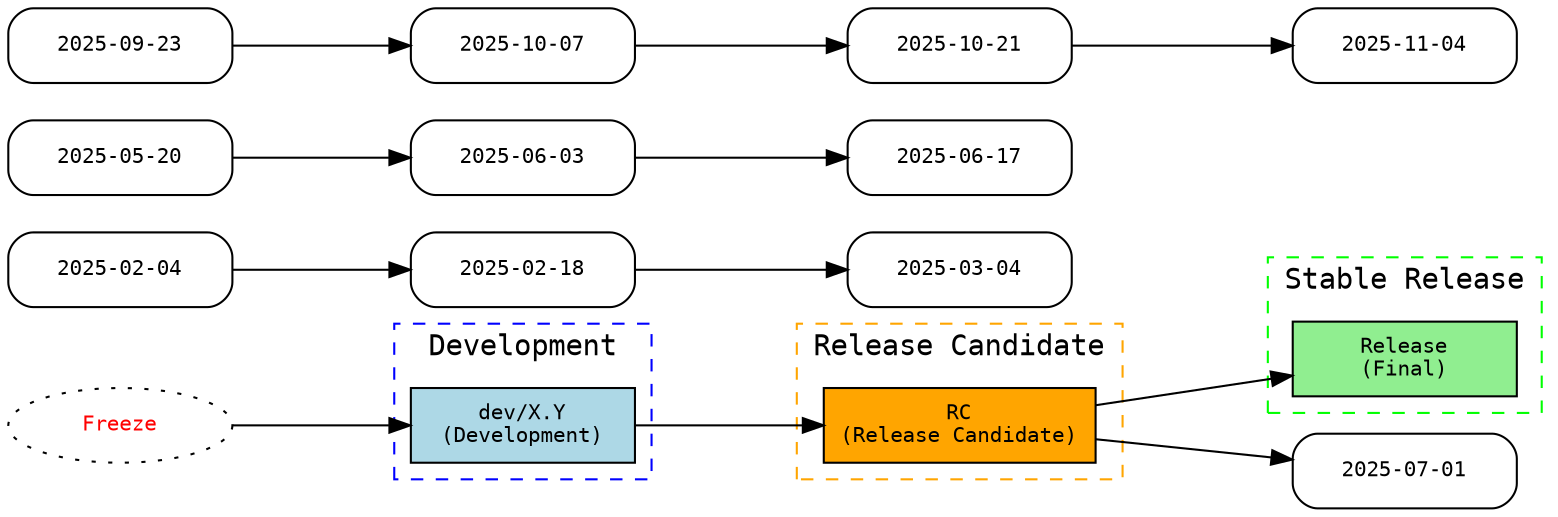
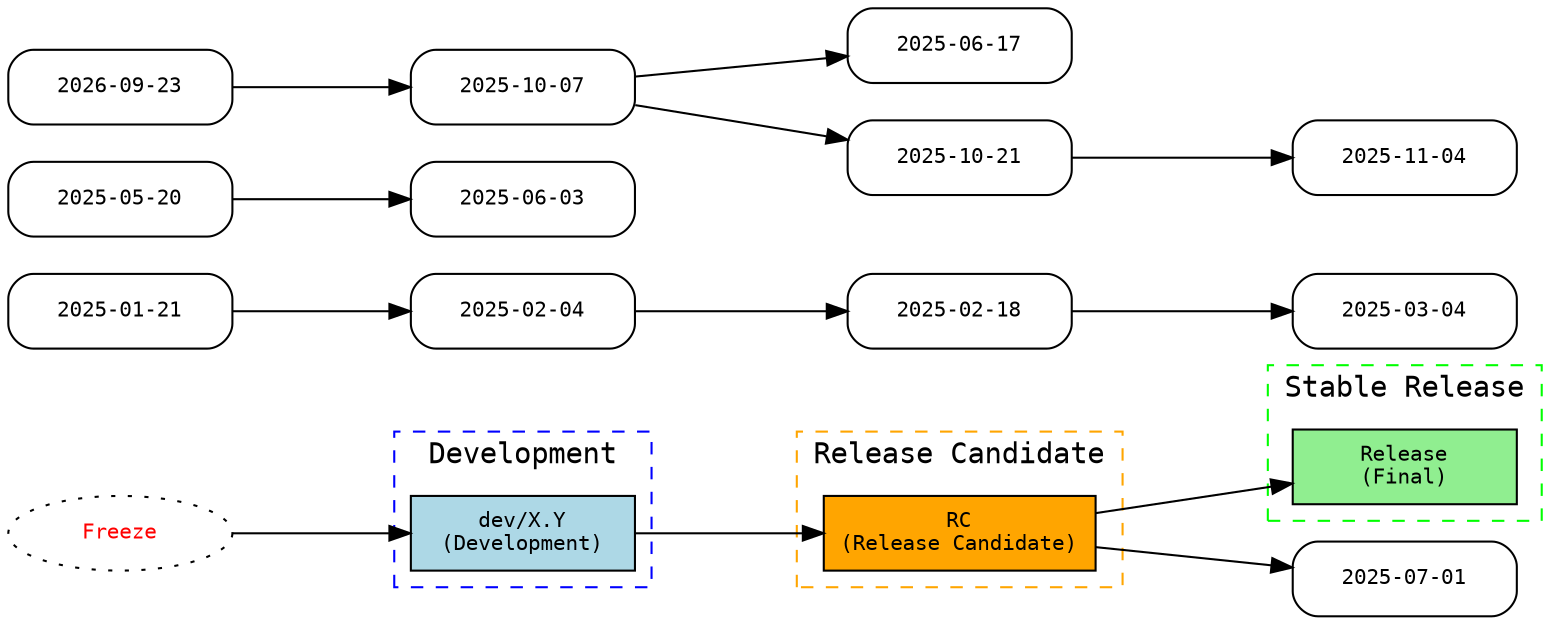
(120, 46) -> (120, 87)
(731, 158) -> (731, 67)
none -> (120, 311)
